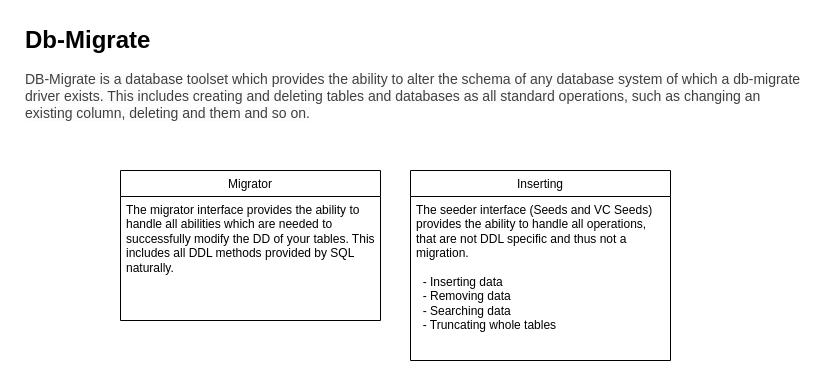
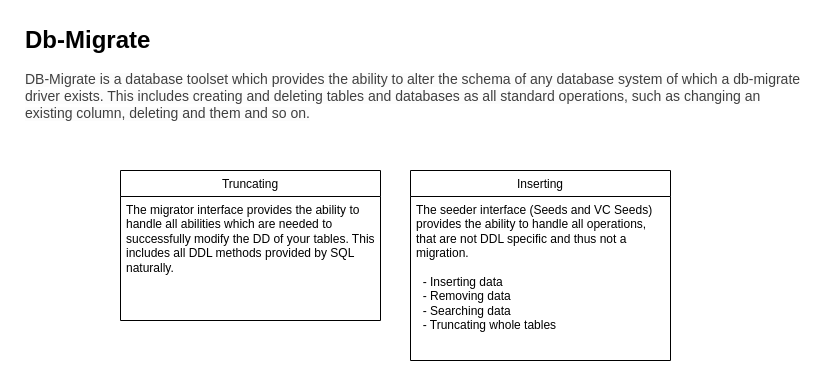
(250, 184) -> (250, 184)
